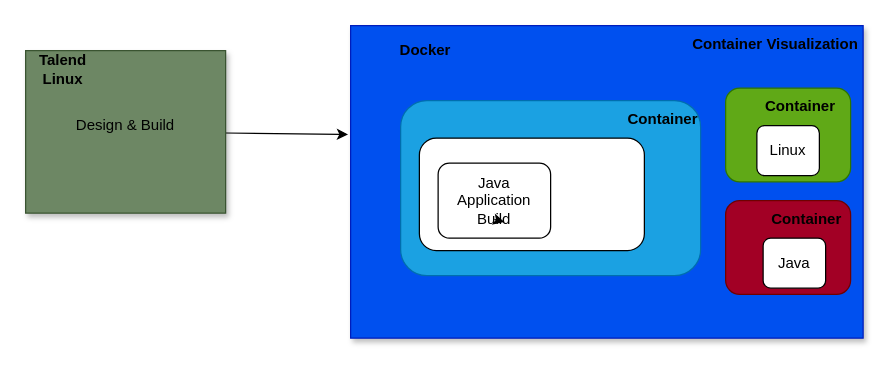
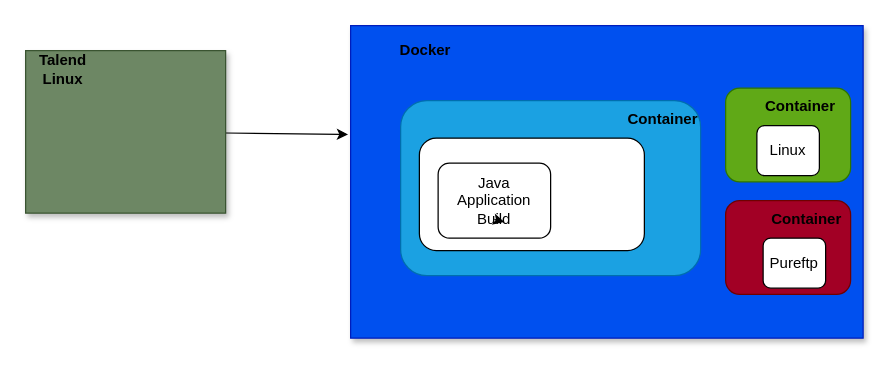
(776, 44) -> none
(126, 126) -> none
(794, 263) -> (794, 263)
